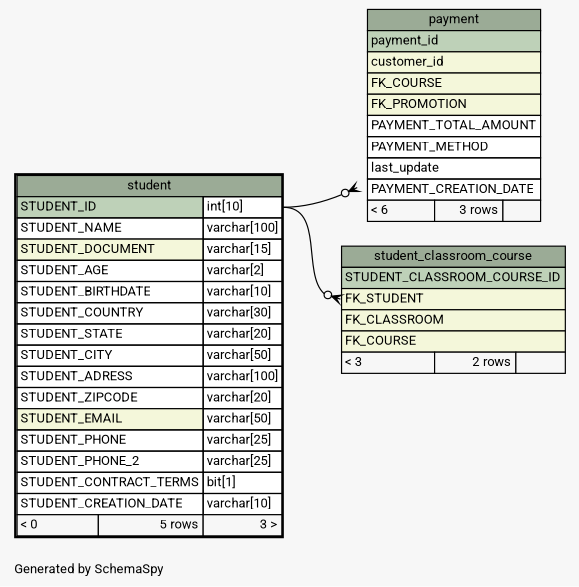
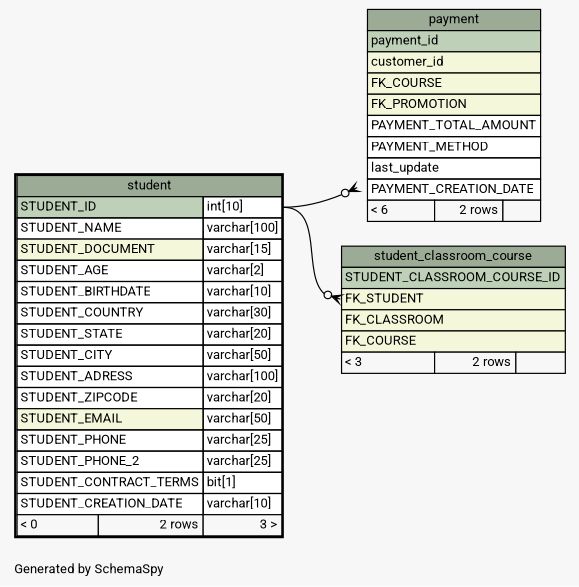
(479, 210) -> (479, 210)
(180, 525) -> (180, 525)
